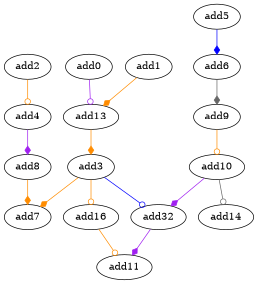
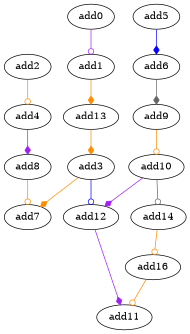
(90, 89) -> (91, 39)
(28, 188) -> (28, 189)
(91, 189) -> (156, 239)
(159, 217) -> (91, 217)
